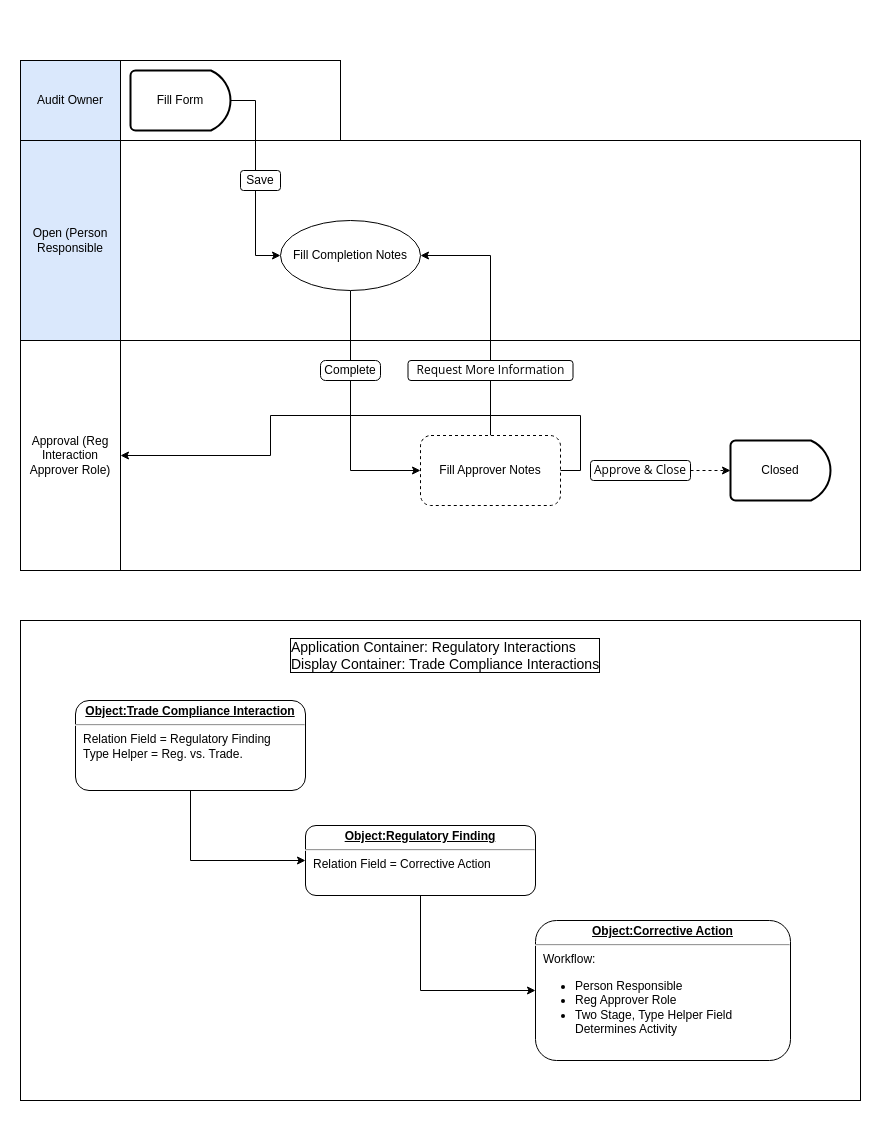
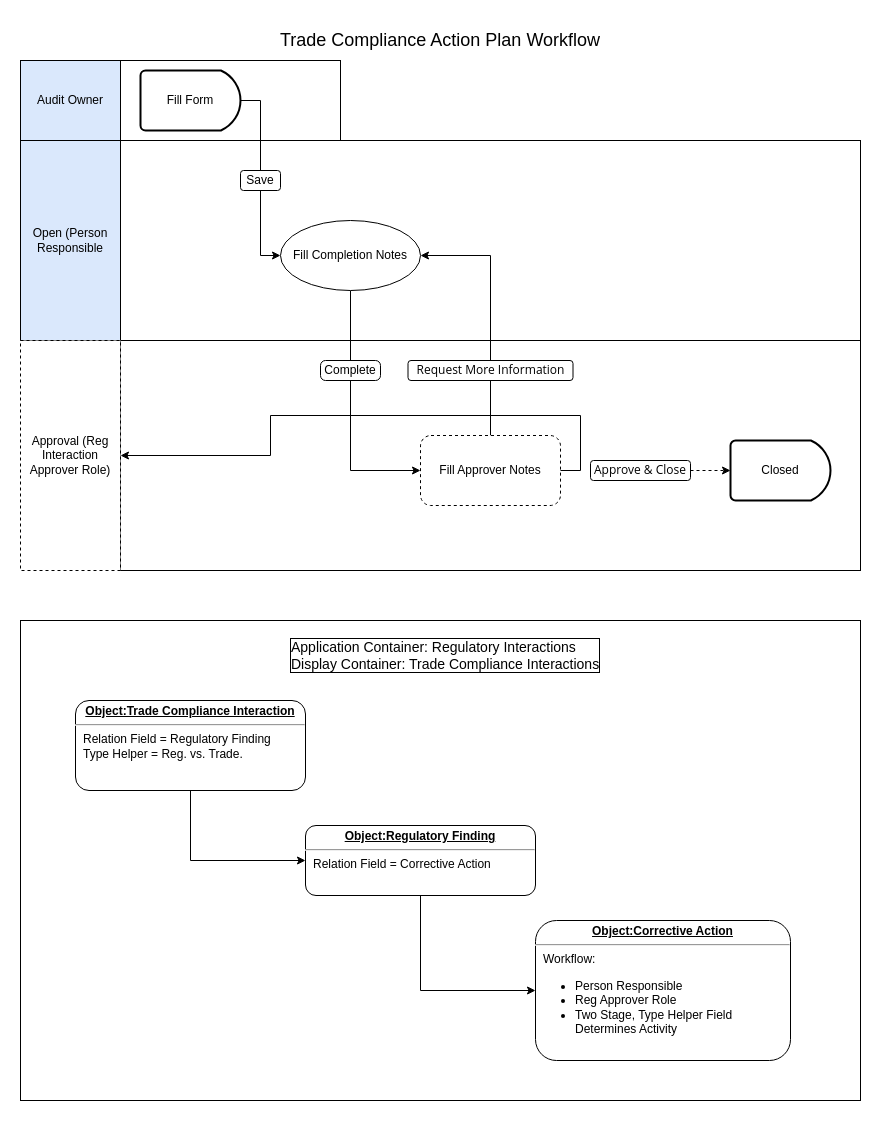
none -> (441, 41)
(181, 101) -> (191, 101)
(71, 456) -> (71, 456)
